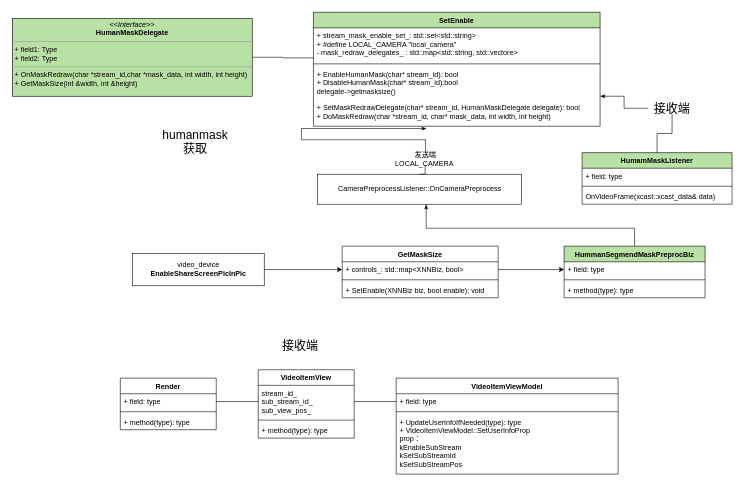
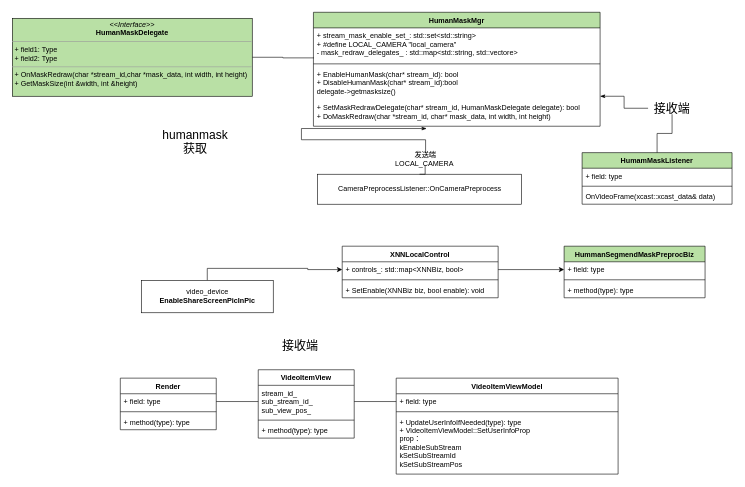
(457, 20) -> (457, 20)
(635, 236) -> none
(420, 254) -> (420, 254)
(198, 270) -> (207, 297)
